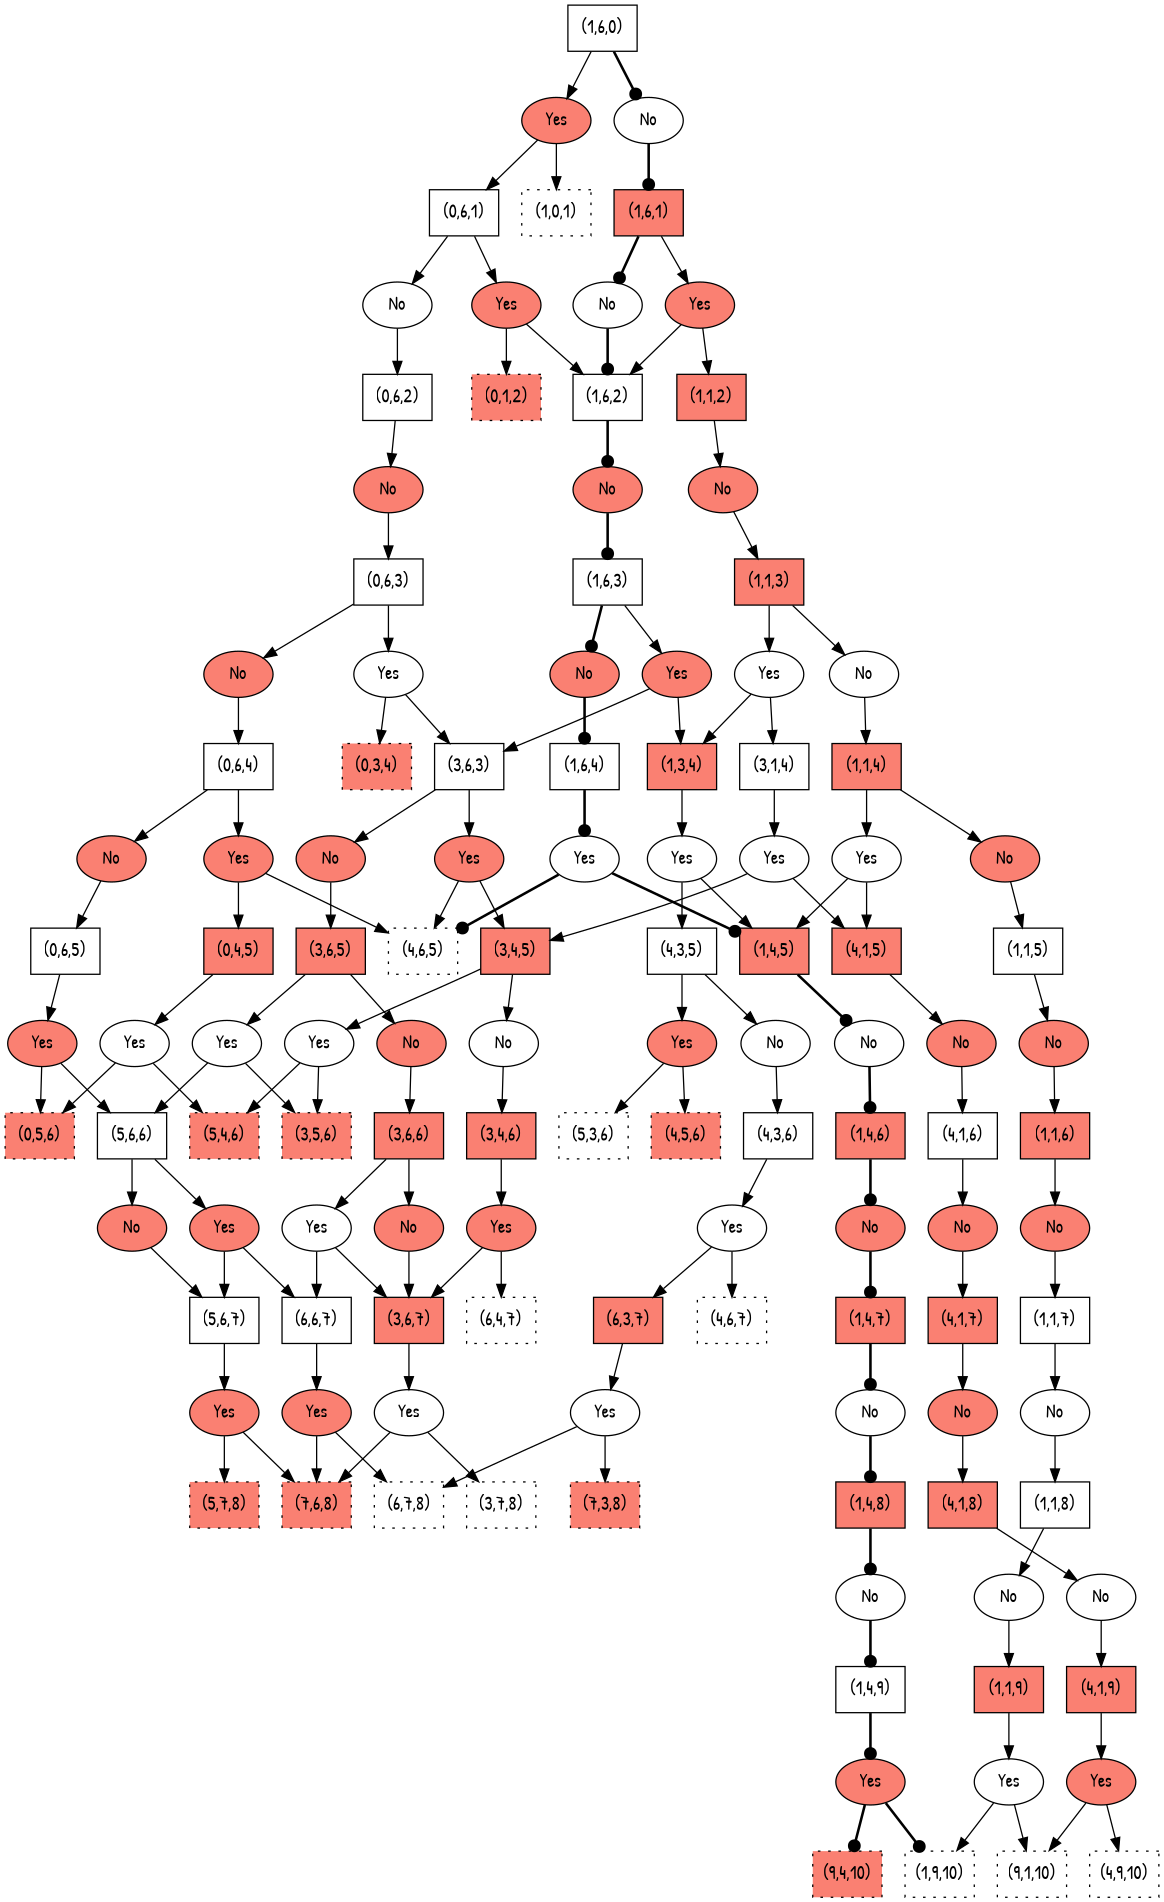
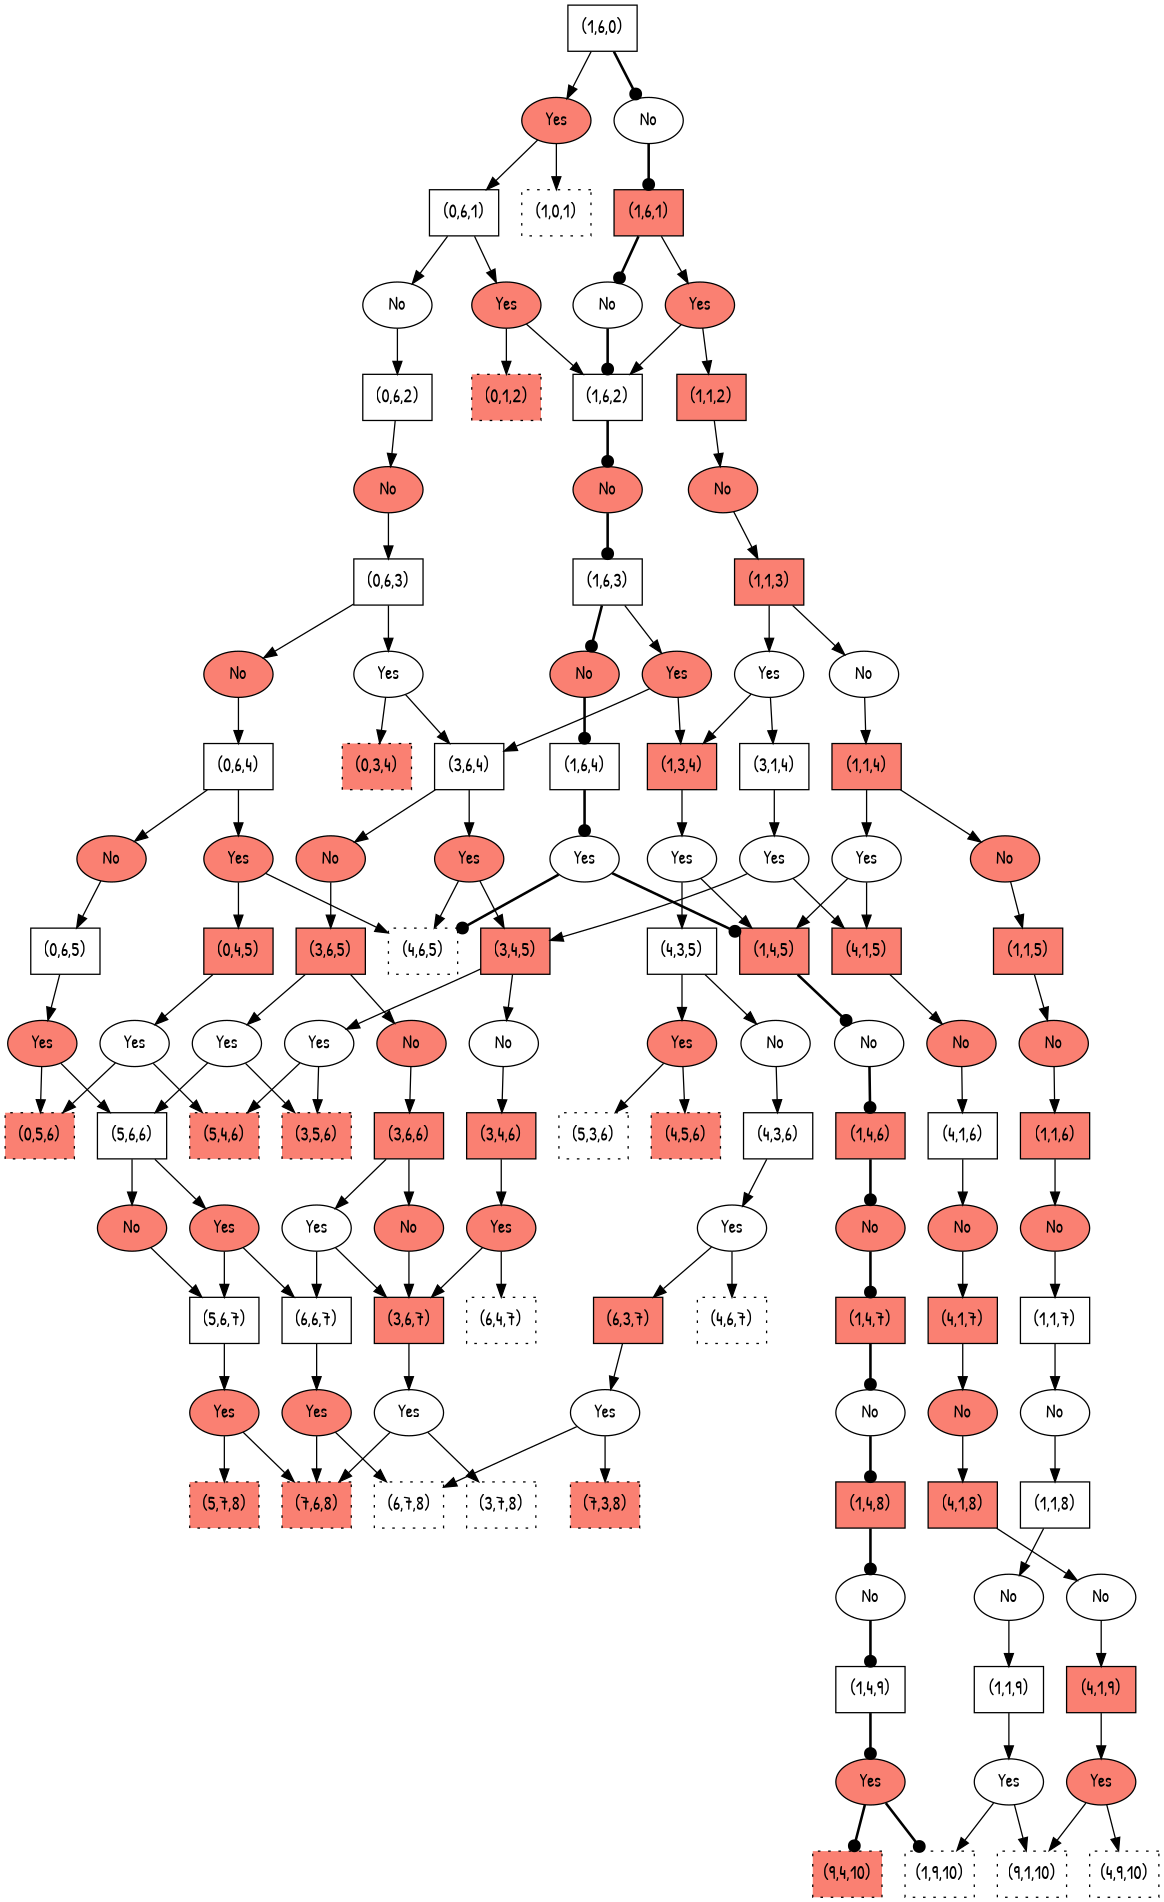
(469, 767) -> (469, 767)
(1028, 951) -> (1028, 951)
(1009, 1690) -> (1009, 1690)
